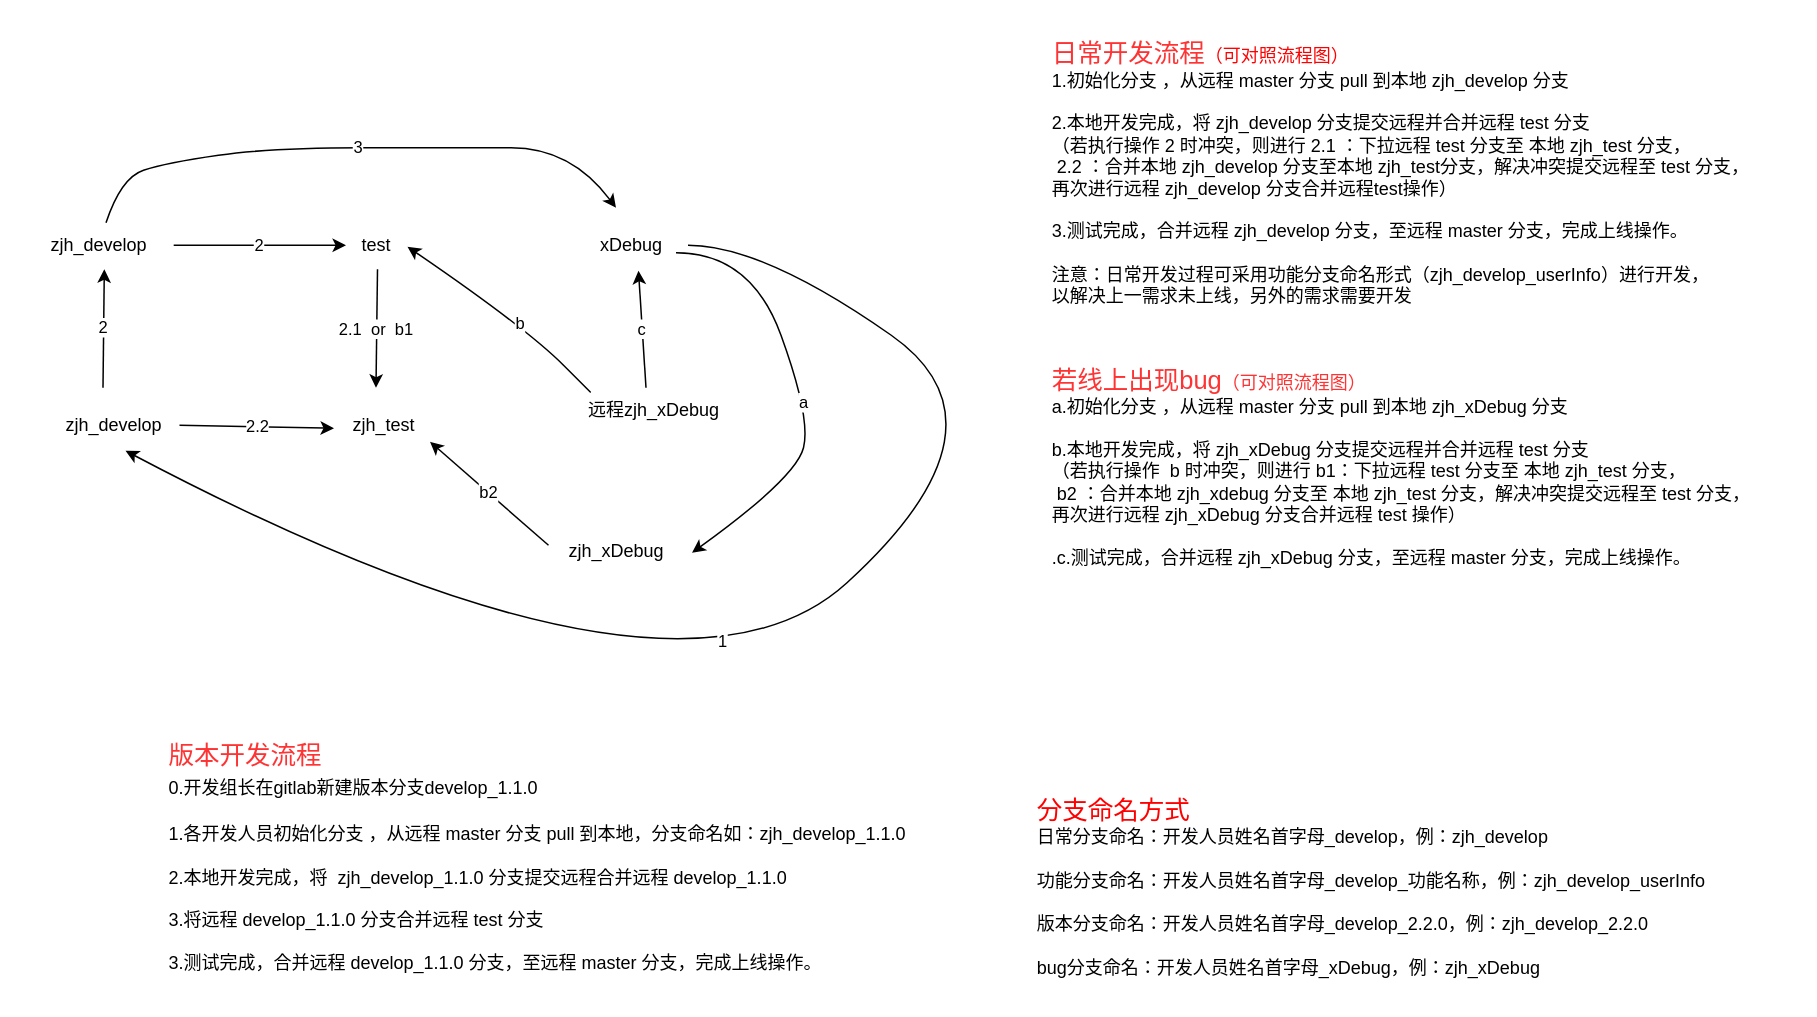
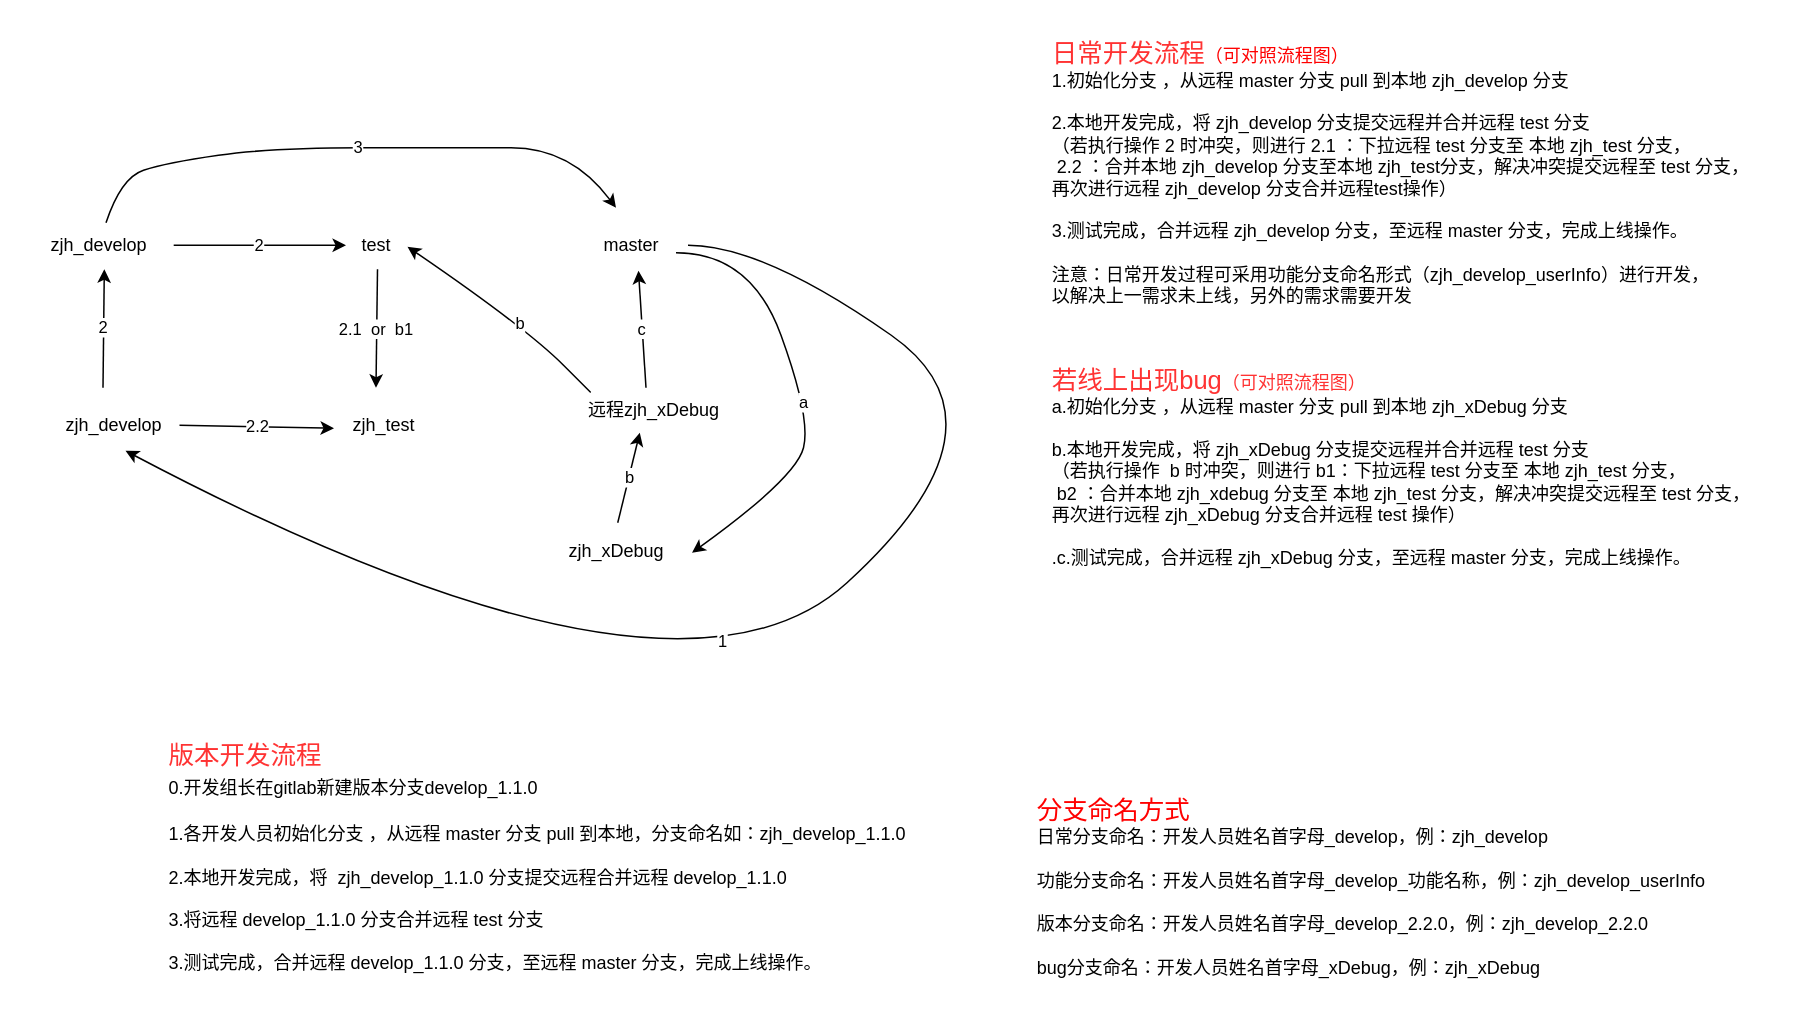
(632, 245) -> (632, 245)
none -> (627, 483)
(493, 497) -> none
